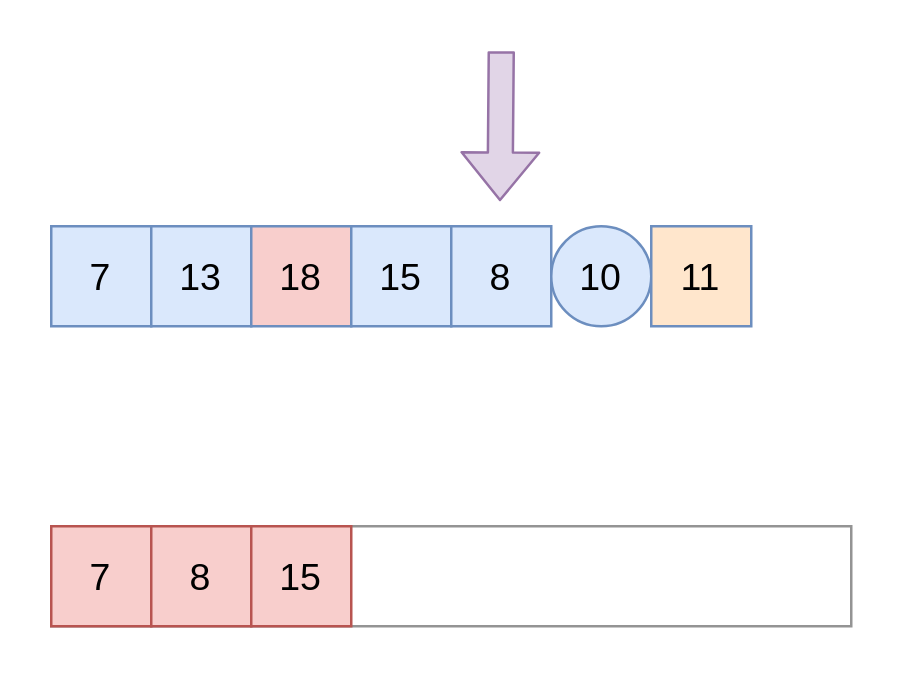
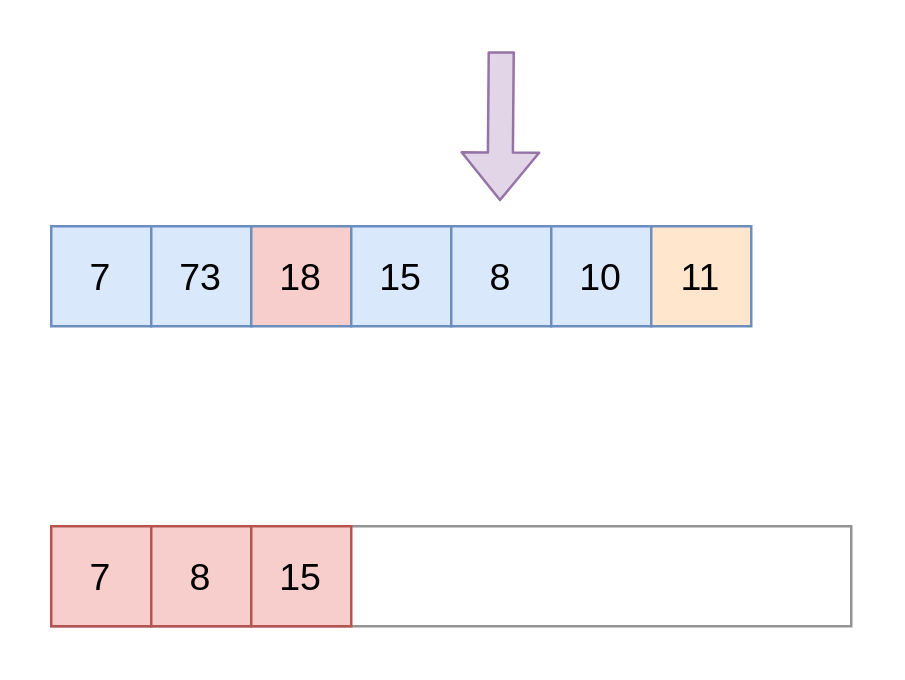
(201, 276) -> (201, 276)
(601, 276) -> (601, 276)
